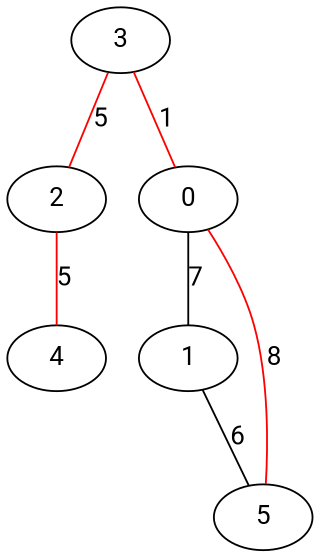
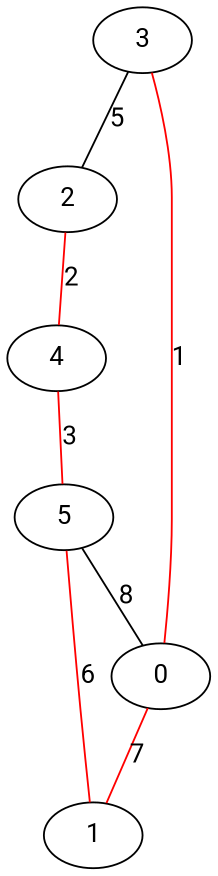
(89, 120) -> (105, 120)
(64, 279) -> (71, 279)
(188, 279) -> (127, 756)
(260, 351) -> (112, 597)
none -> (60, 438)
(226, 438) -> (77, 677)
